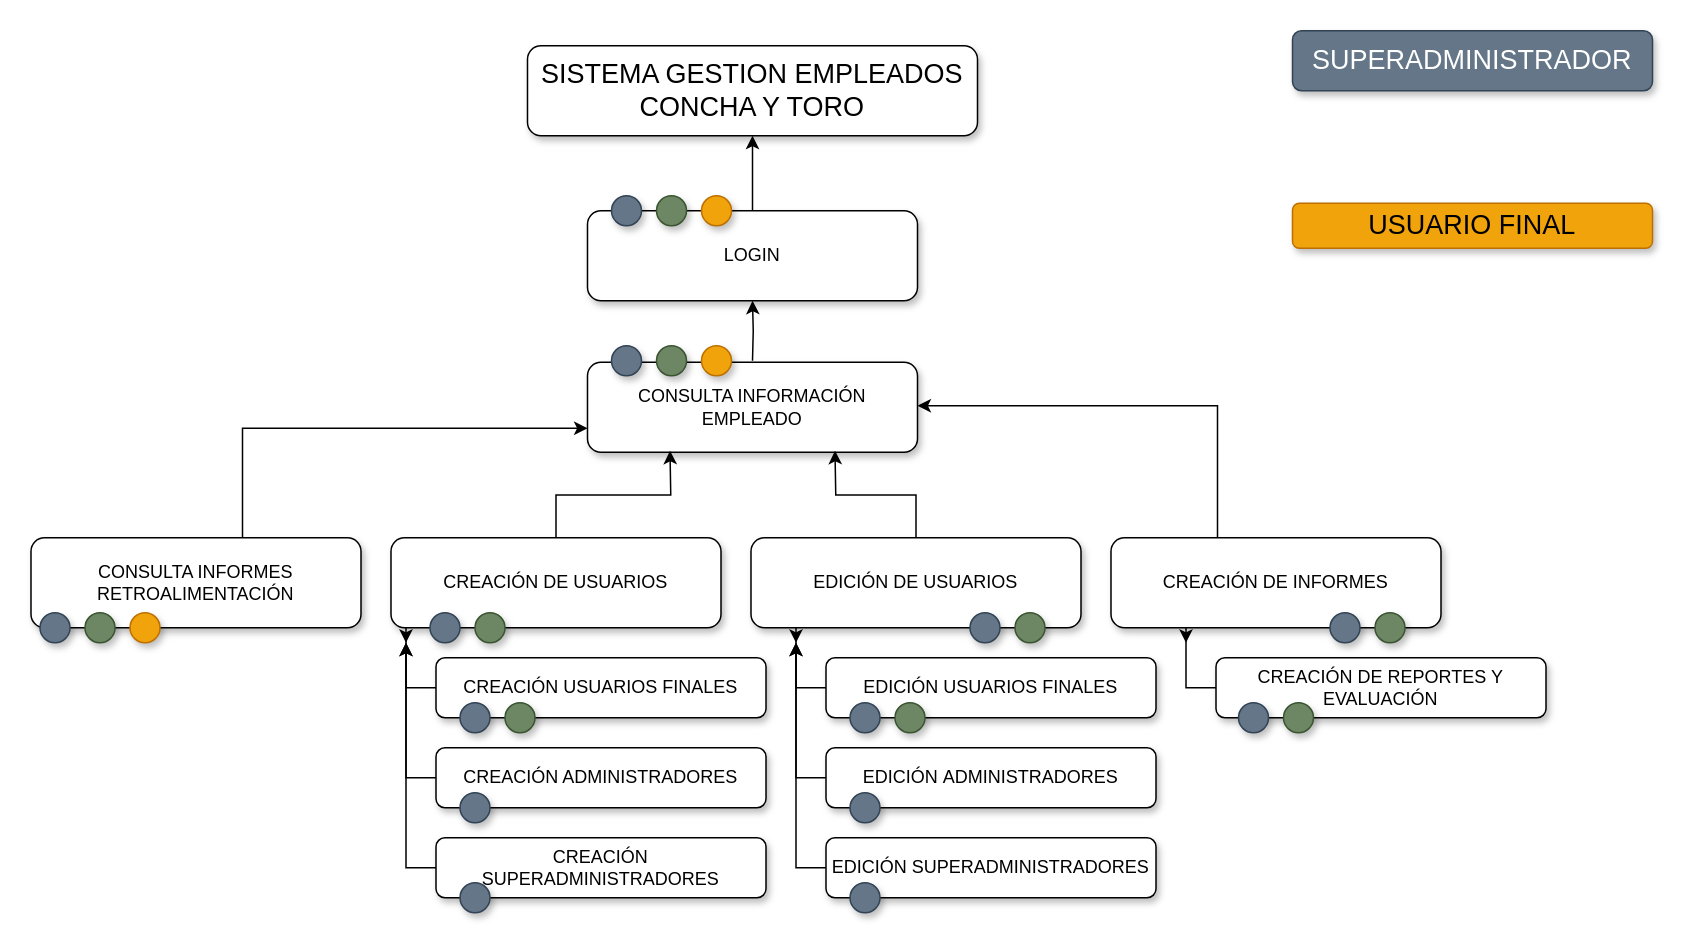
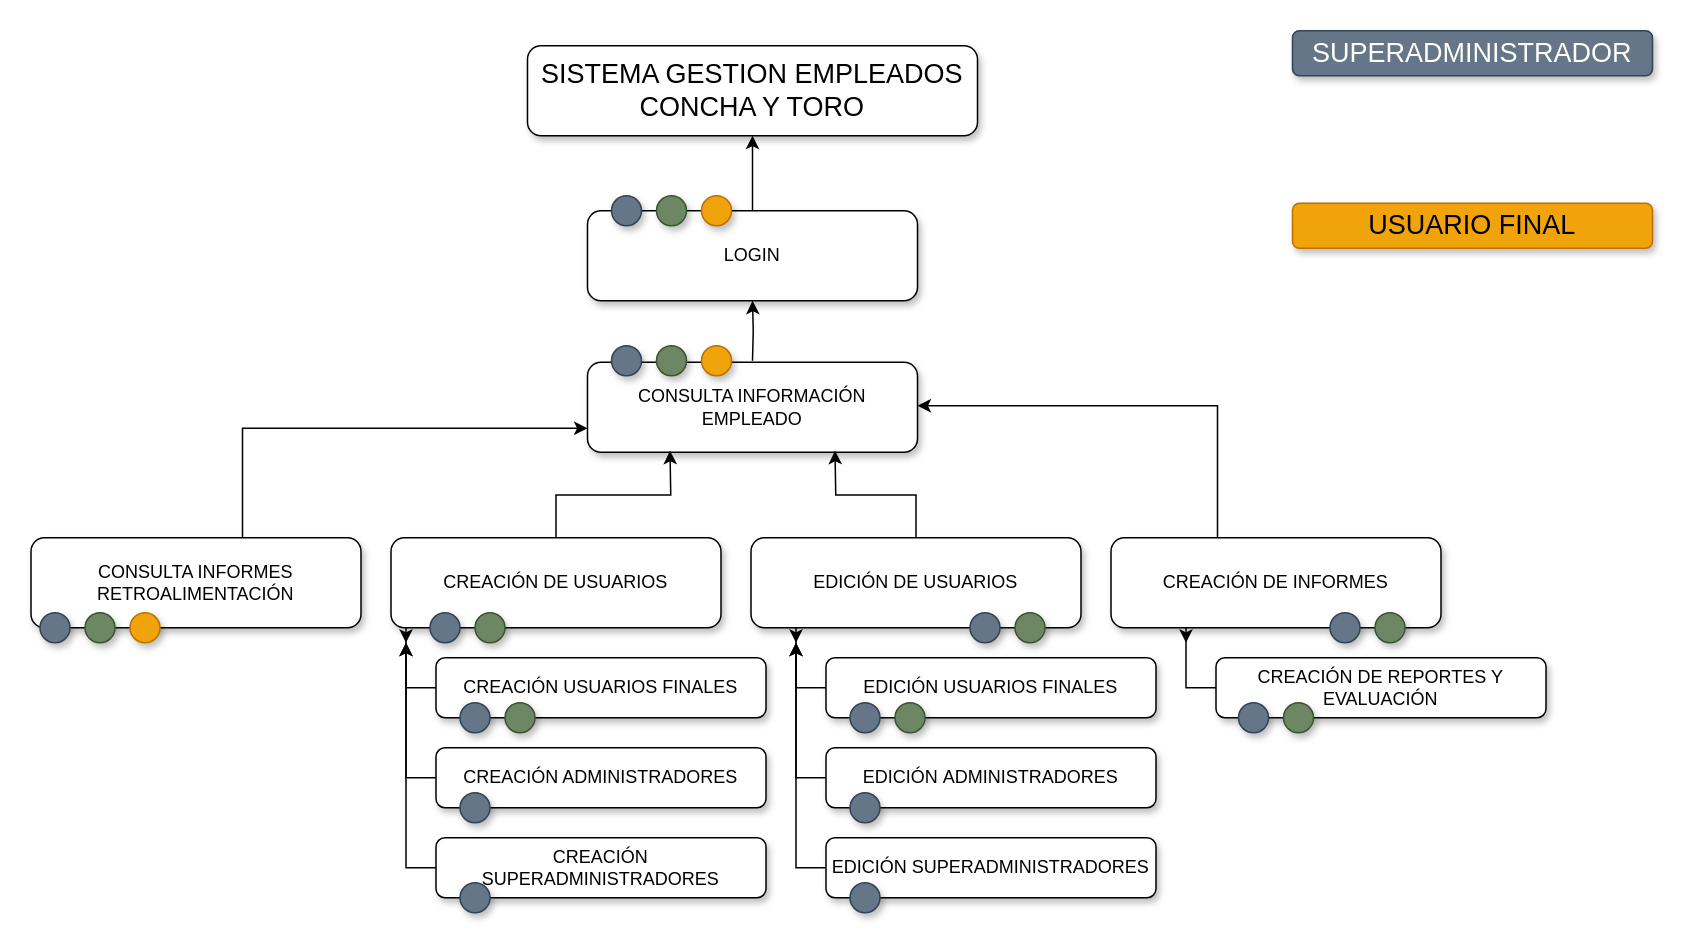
(1472, 61) -> (1472, 53)
